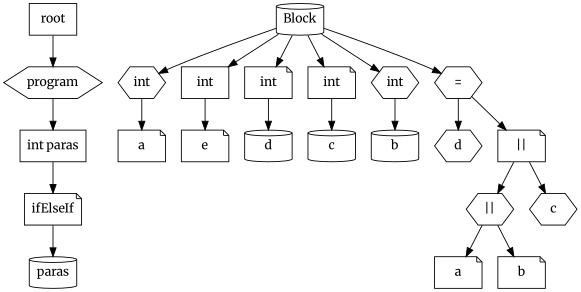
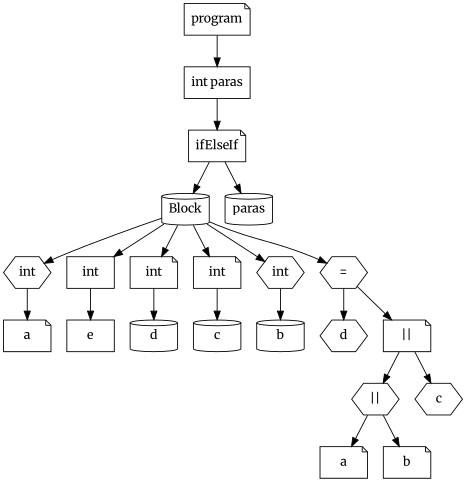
(53, 19) -> none
(53, 83) -> (217, 19)
(205, 146) -> (91, 336)
none -> (203, 174)
